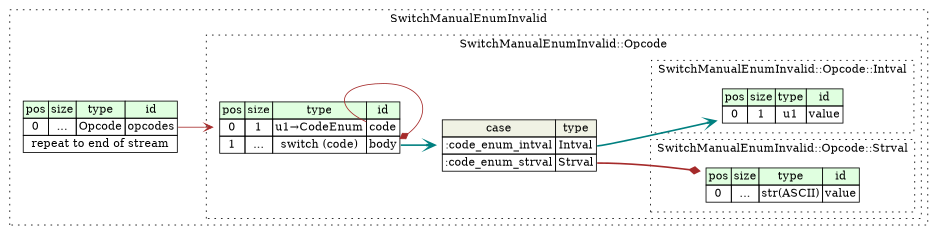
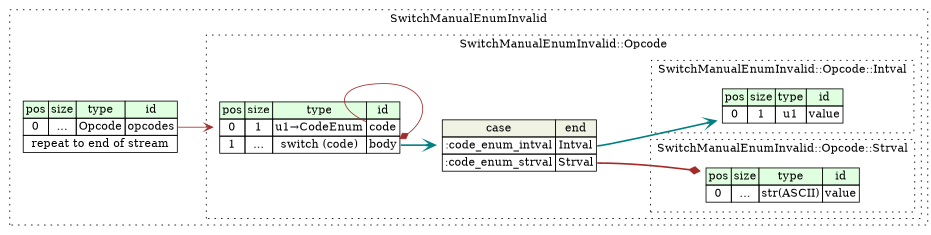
(576, 128) -> (576, 128)
